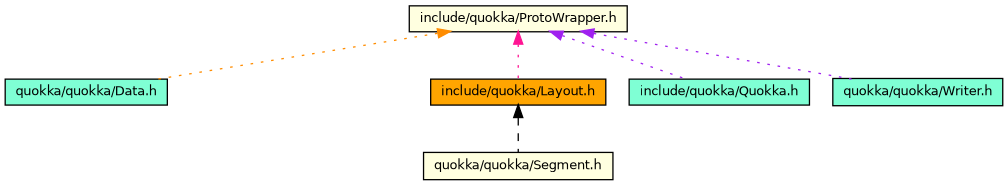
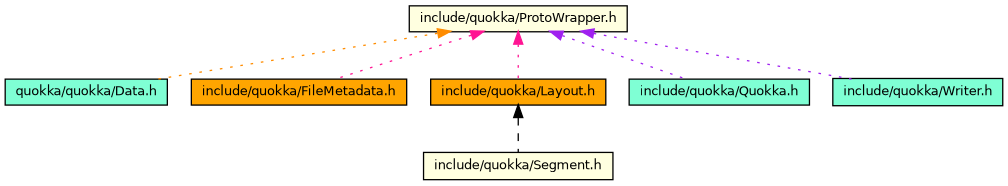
none -> (299, 92)
(918, 92) -> (918, 92)
(518, 166) -> (518, 166)
